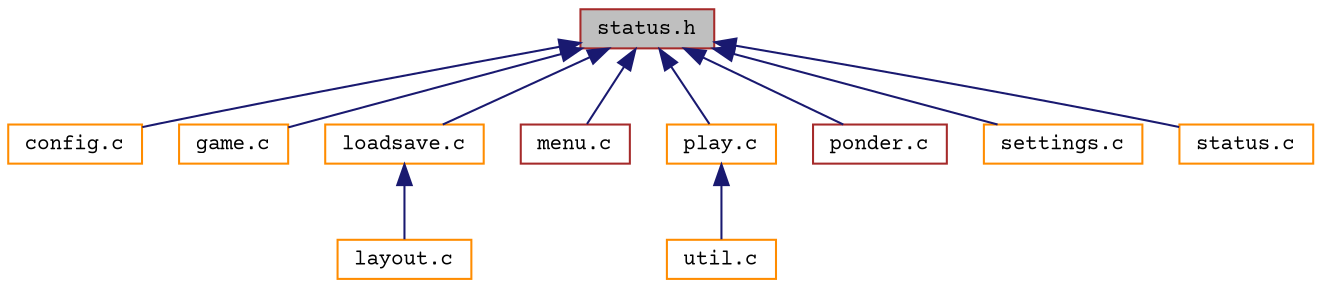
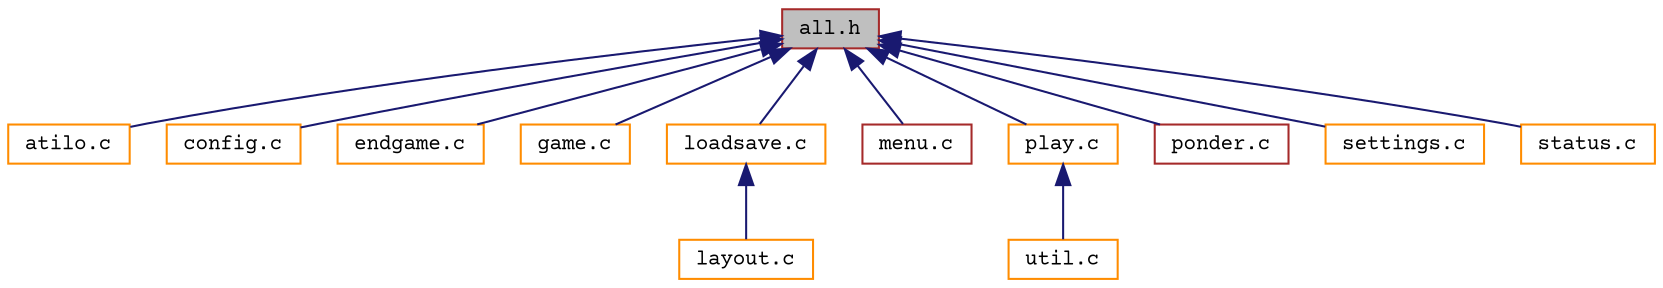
(647, 29) -> (831, 29)
none -> (69, 144)
none -> (411, 144)
